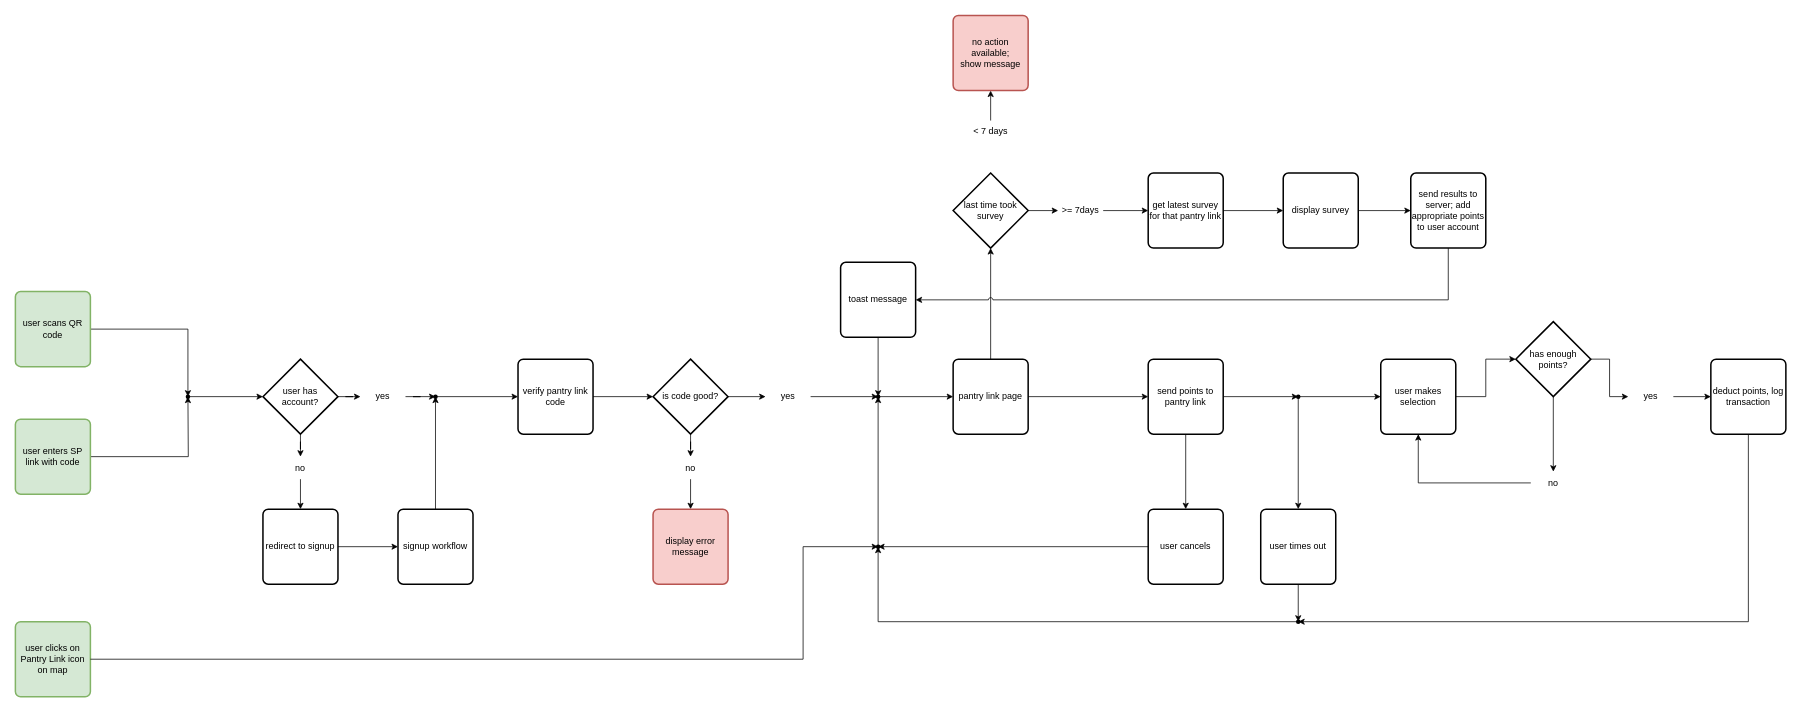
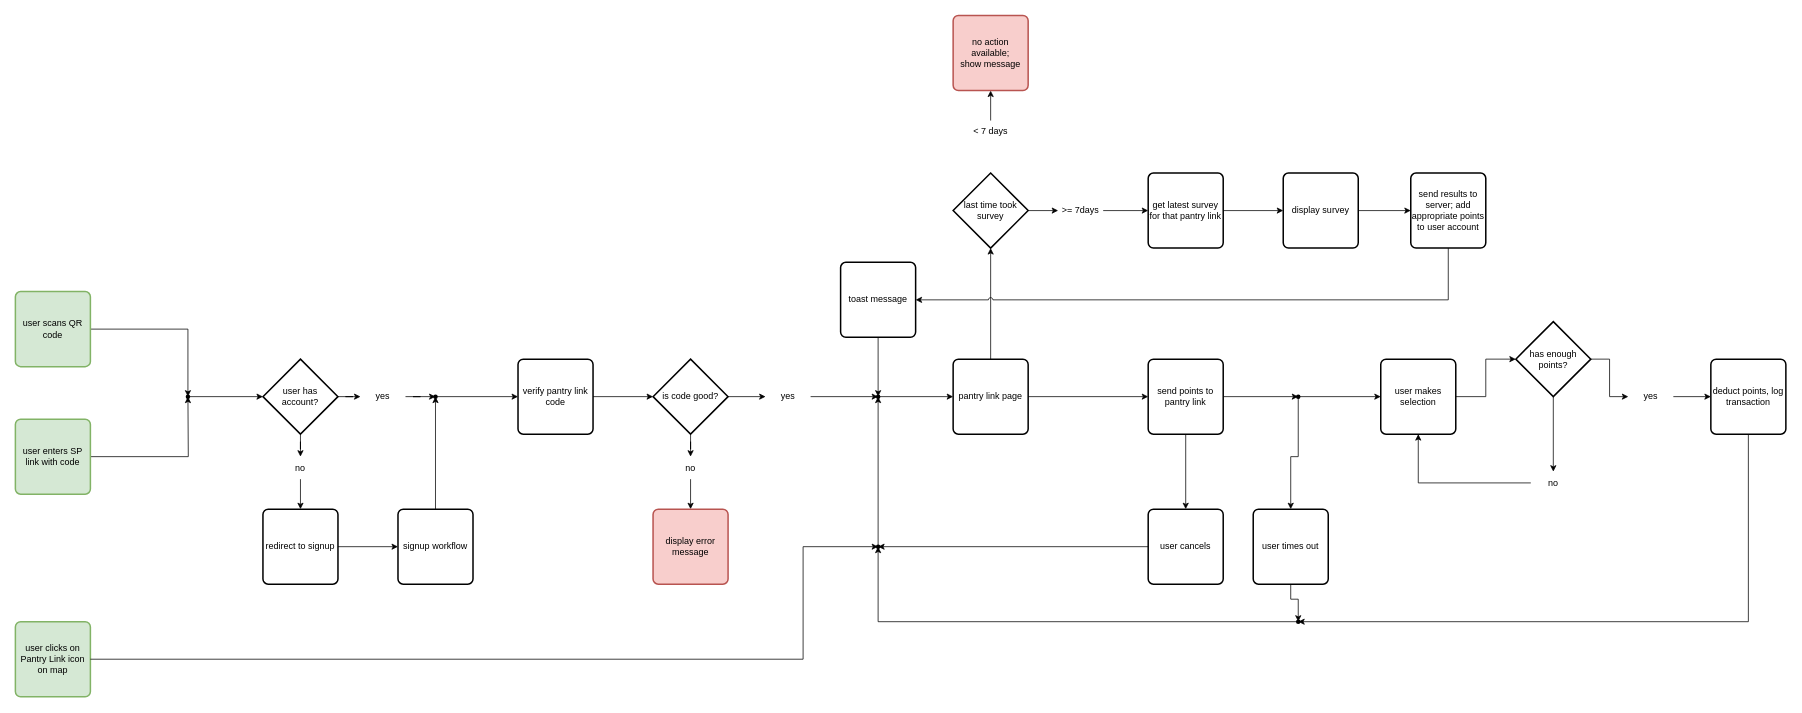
(1298, 546) -> (1290, 546)
